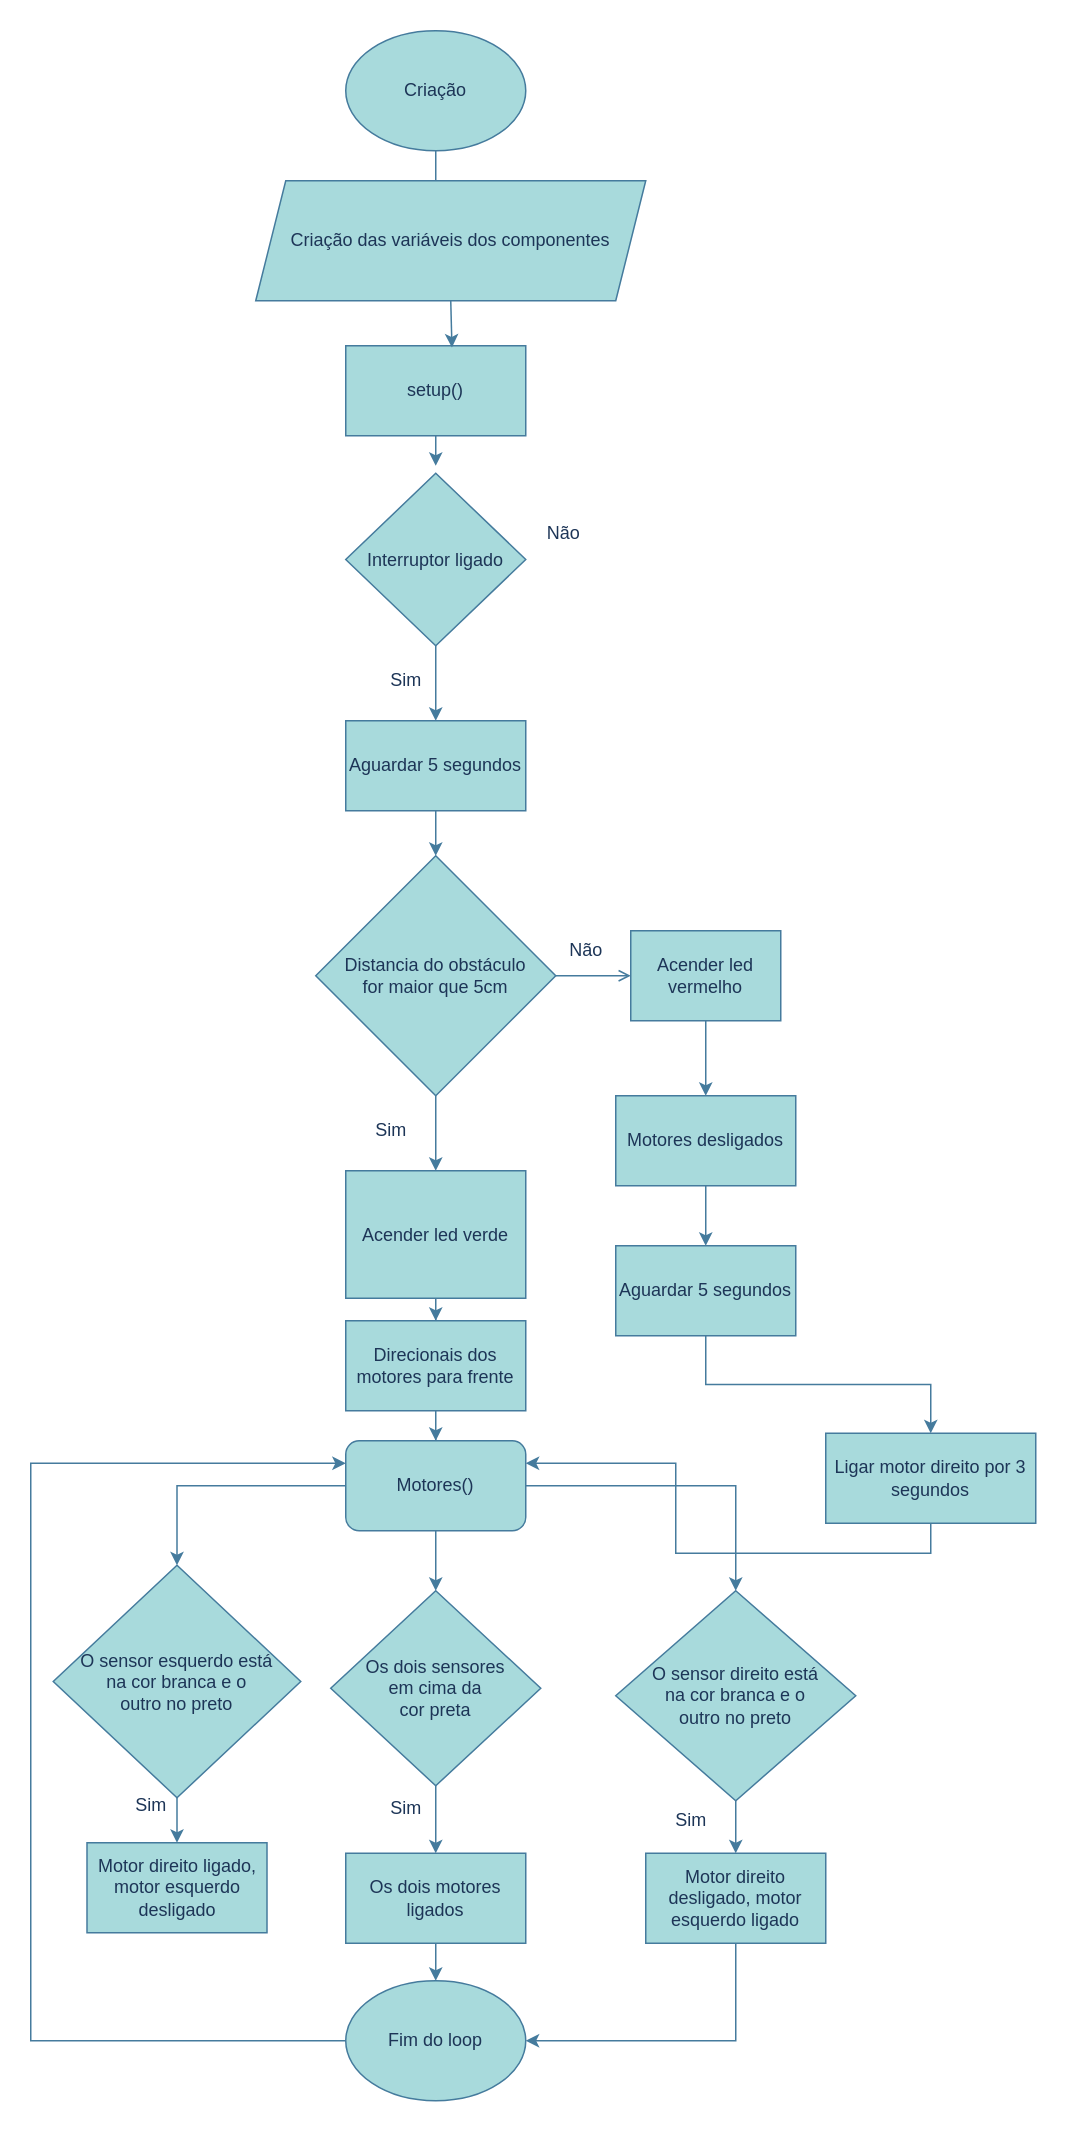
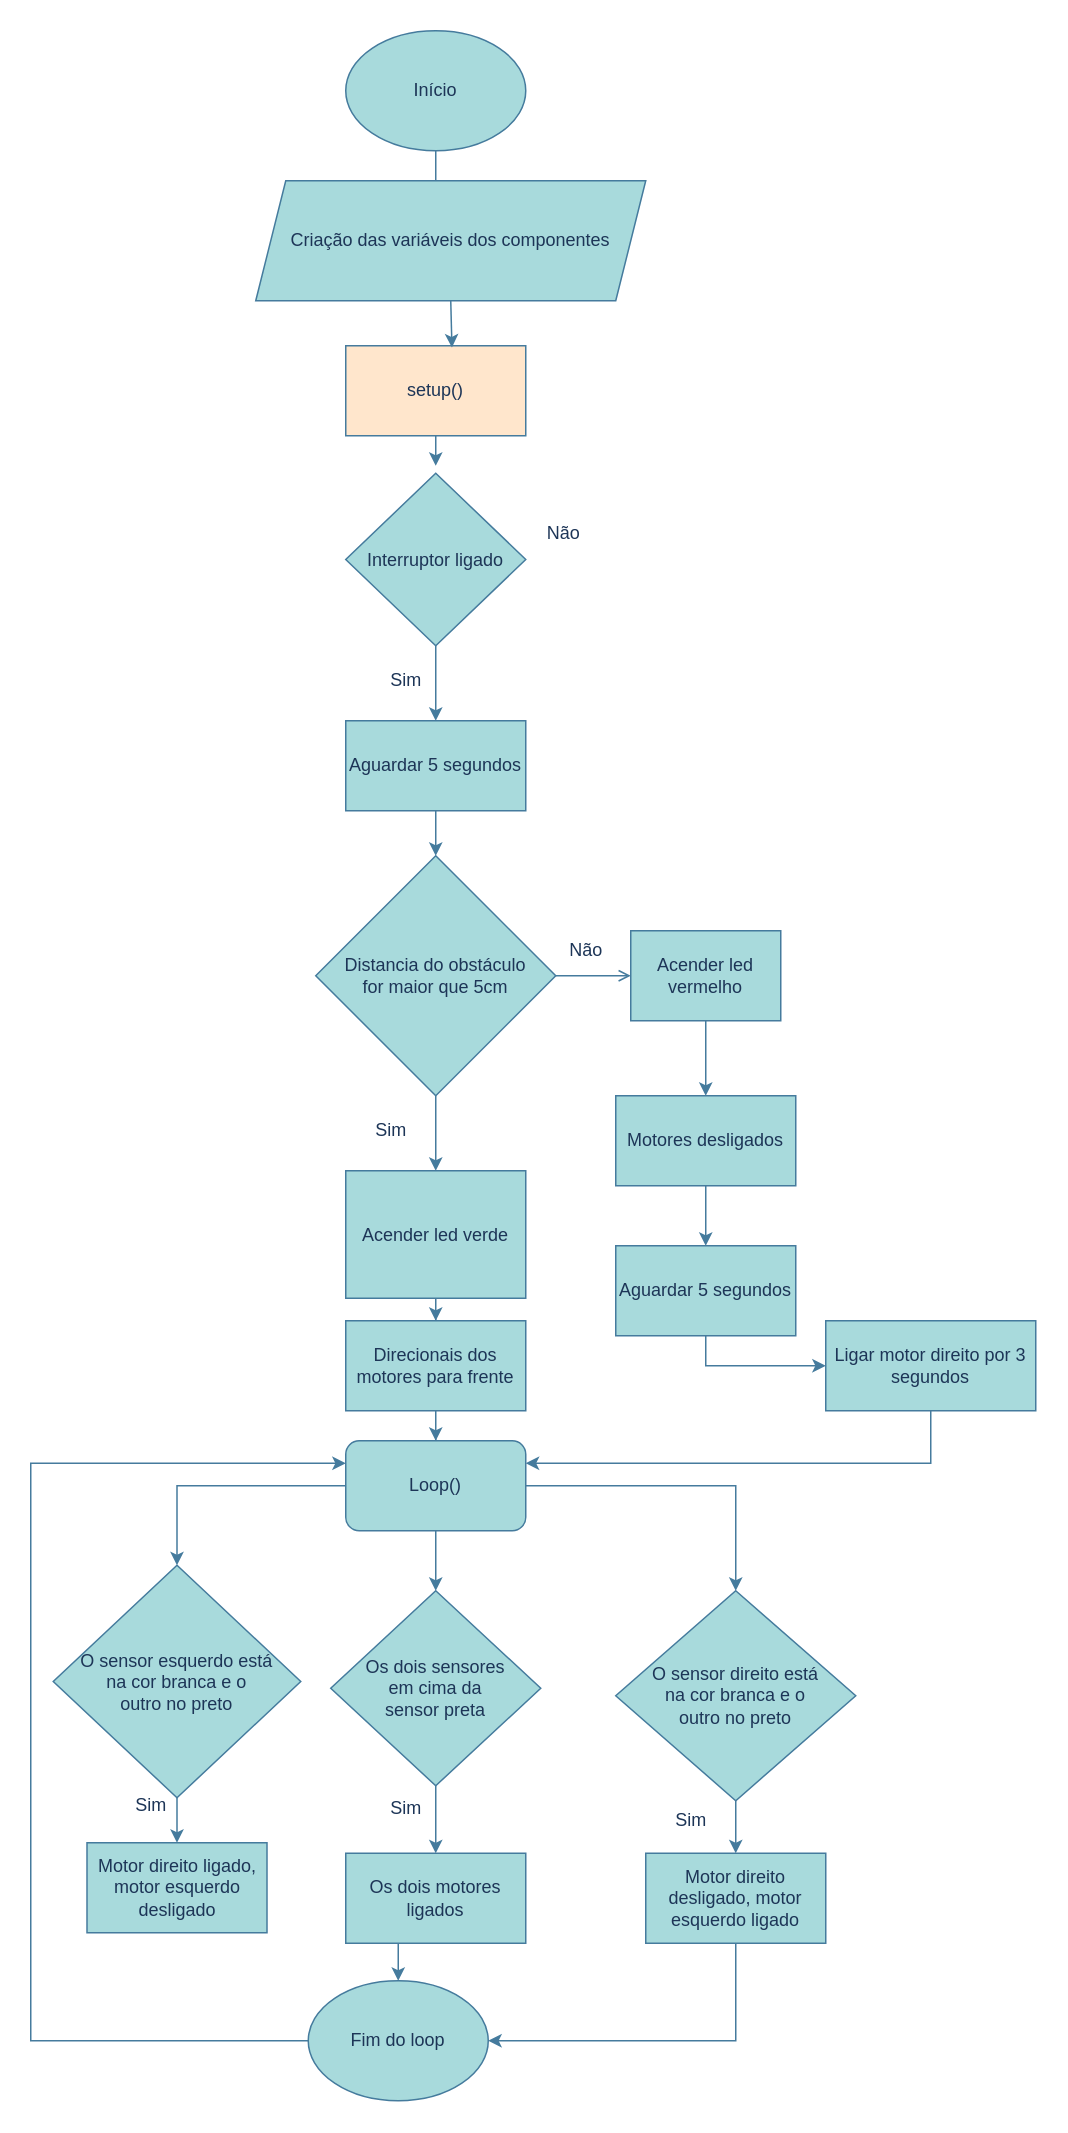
(436, 91) -> (436, 91)
(436, 391) -> (436, 391)
(931, 1478) -> (931, 1366)
(436, 1486) -> (436, 1486)
(436, 1688) -> (436, 1688)
(436, 2041) -> (398, 2041)
